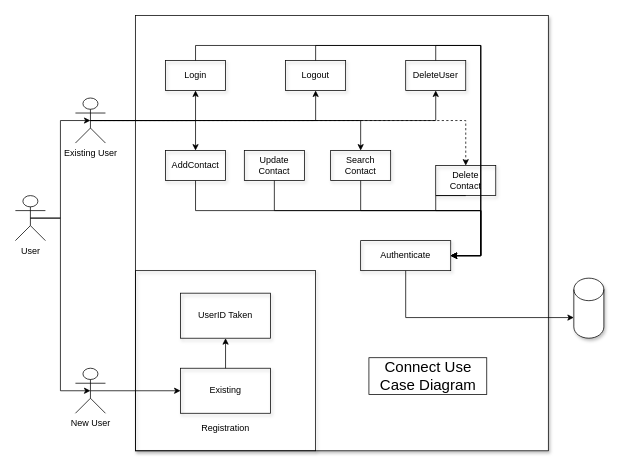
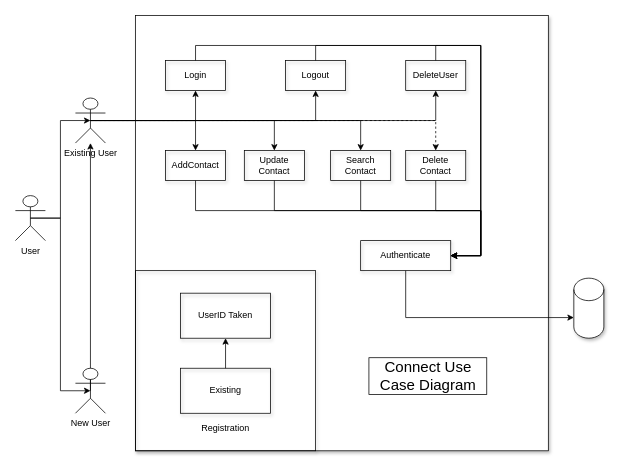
none -> (274, 133)
(465, 180) -> (435, 165)
(133, 390) -> (90, 259)
